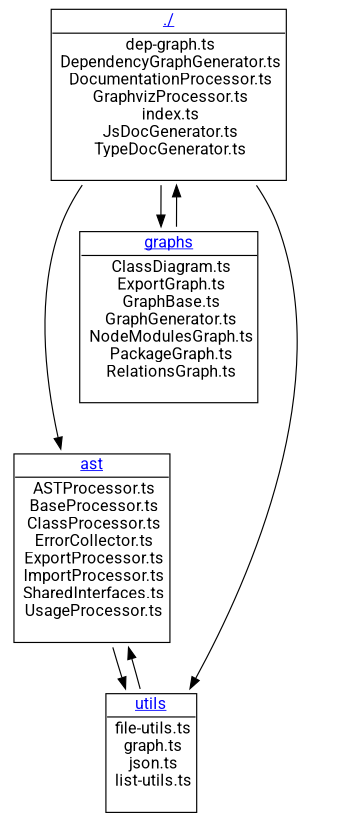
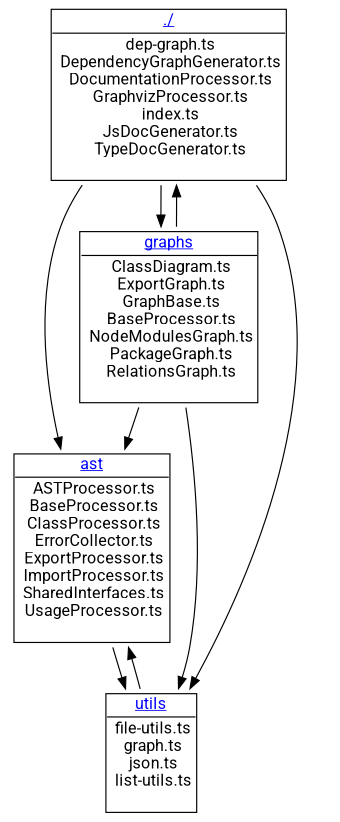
(169, 319) -> (169, 319)
none -> (134, 423)
none -> (197, 543)
